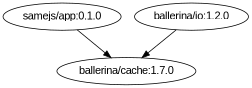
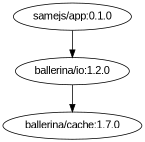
(91, 41) -> (72, 40)
